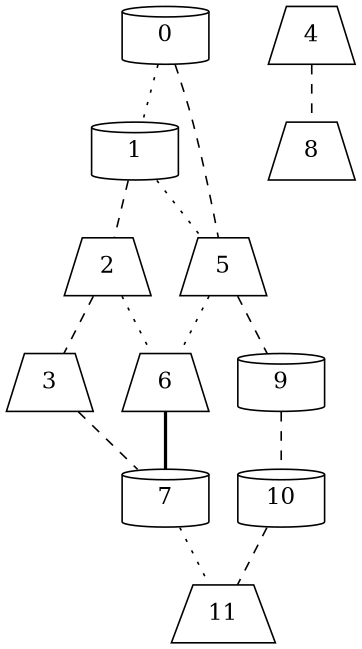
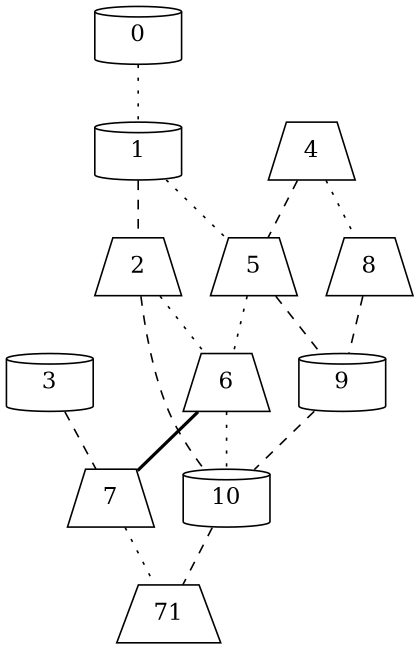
(312, 93) -> (341, 209)
(200, 150) -> (283, 209)
(79, 325) -> (160, 387)
none -> (356, 325)
(50, 382) -> (50, 382)
none -> (227, 440)
(166, 498) -> (111, 498)
(223, 614) -> (169, 614)
